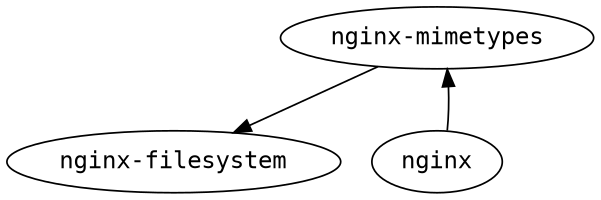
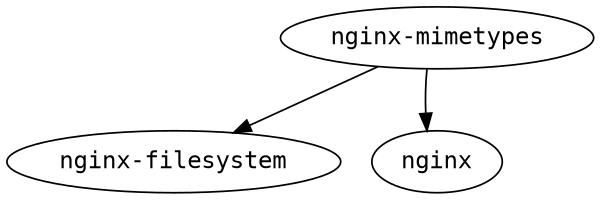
(449, 109) -> (426, 91)
